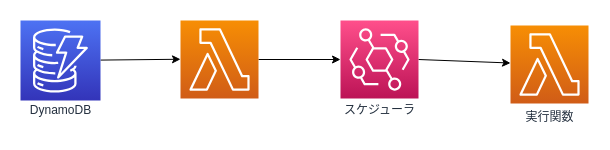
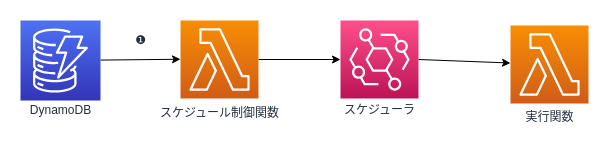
none -> (141, 41)
none -> (220, 114)
